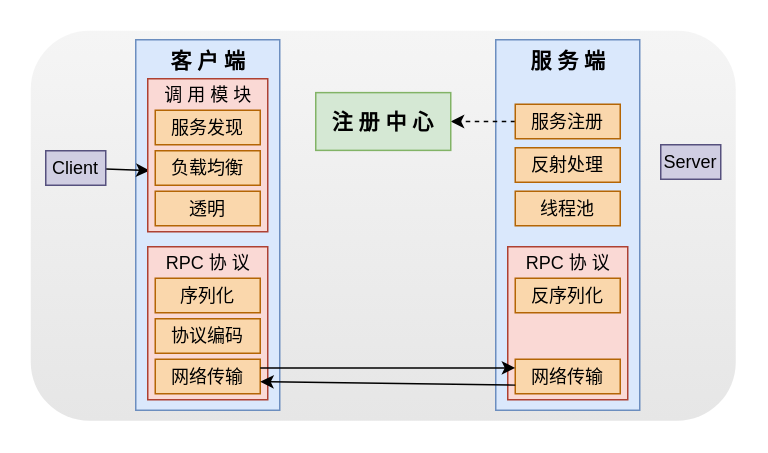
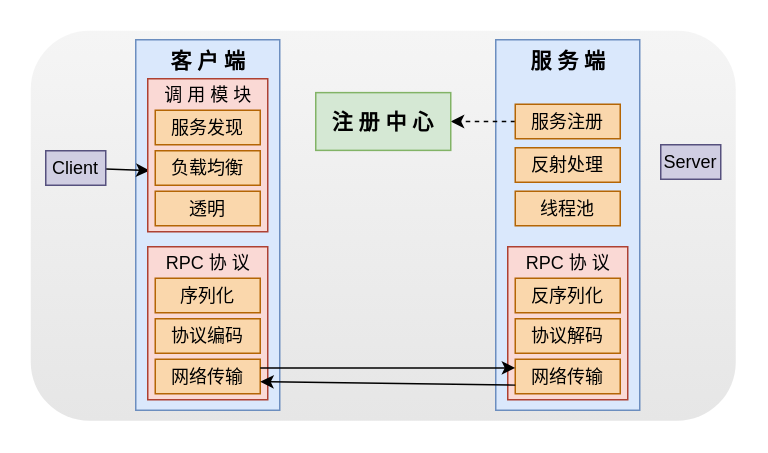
none -> (568, 336)
